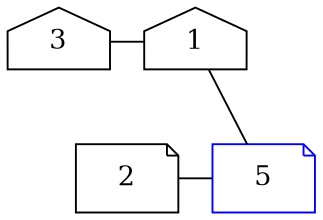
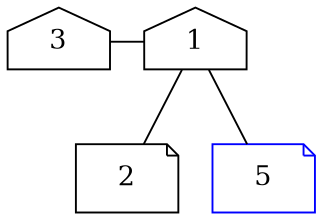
(195, 178) -> (163, 107)
